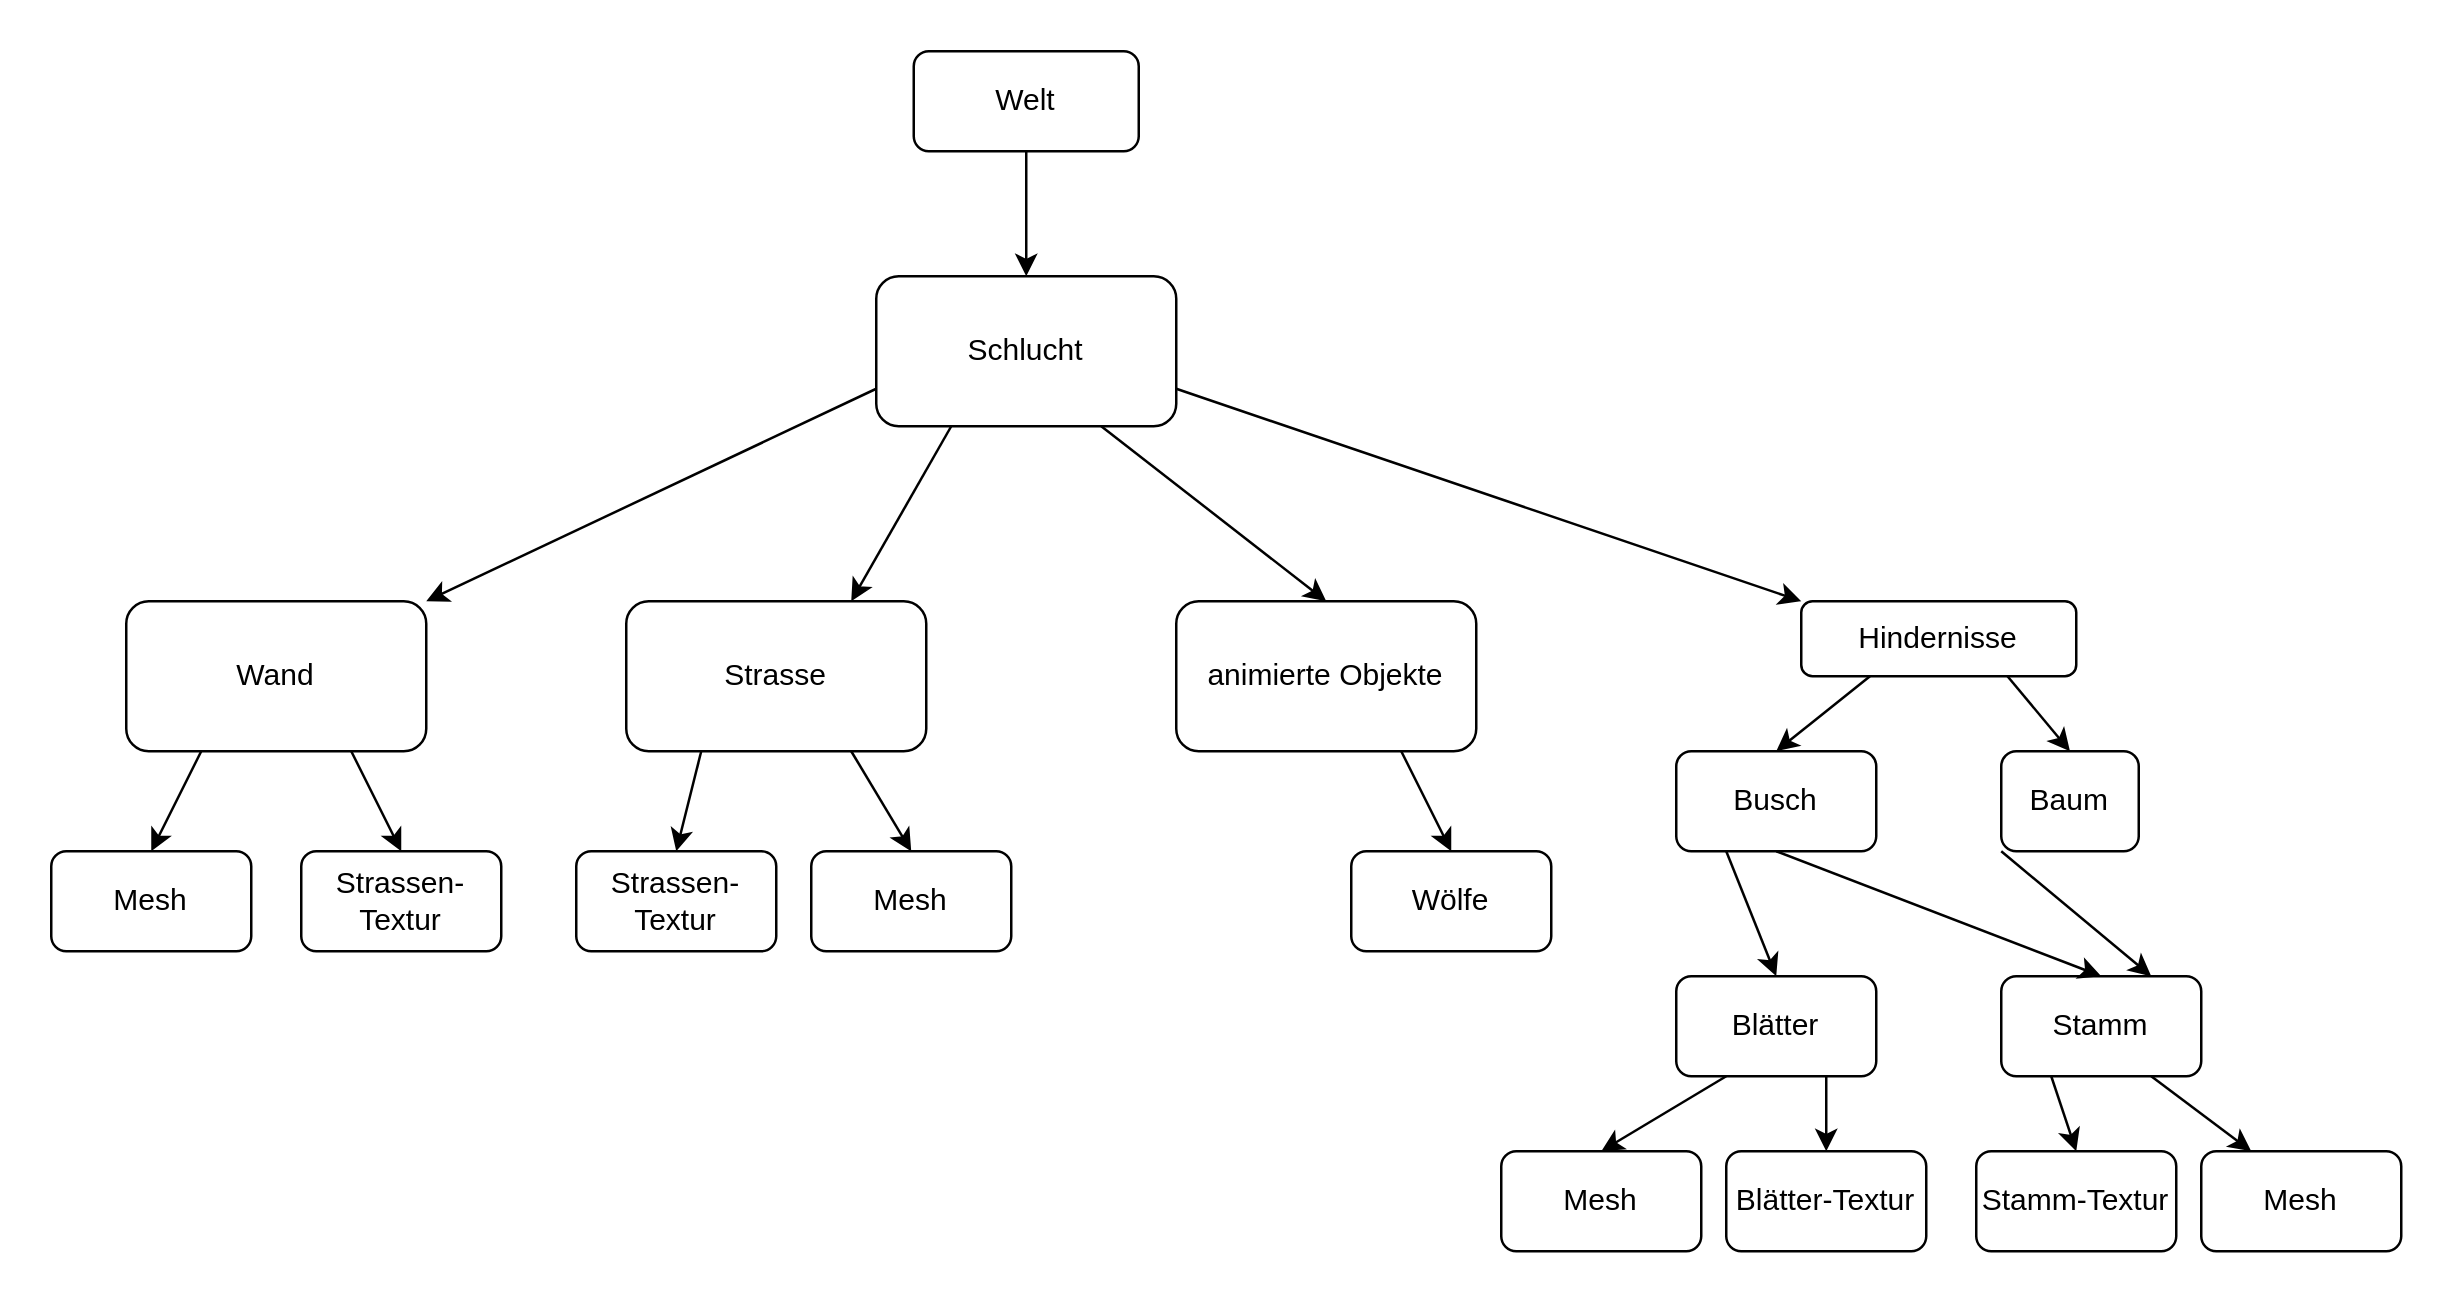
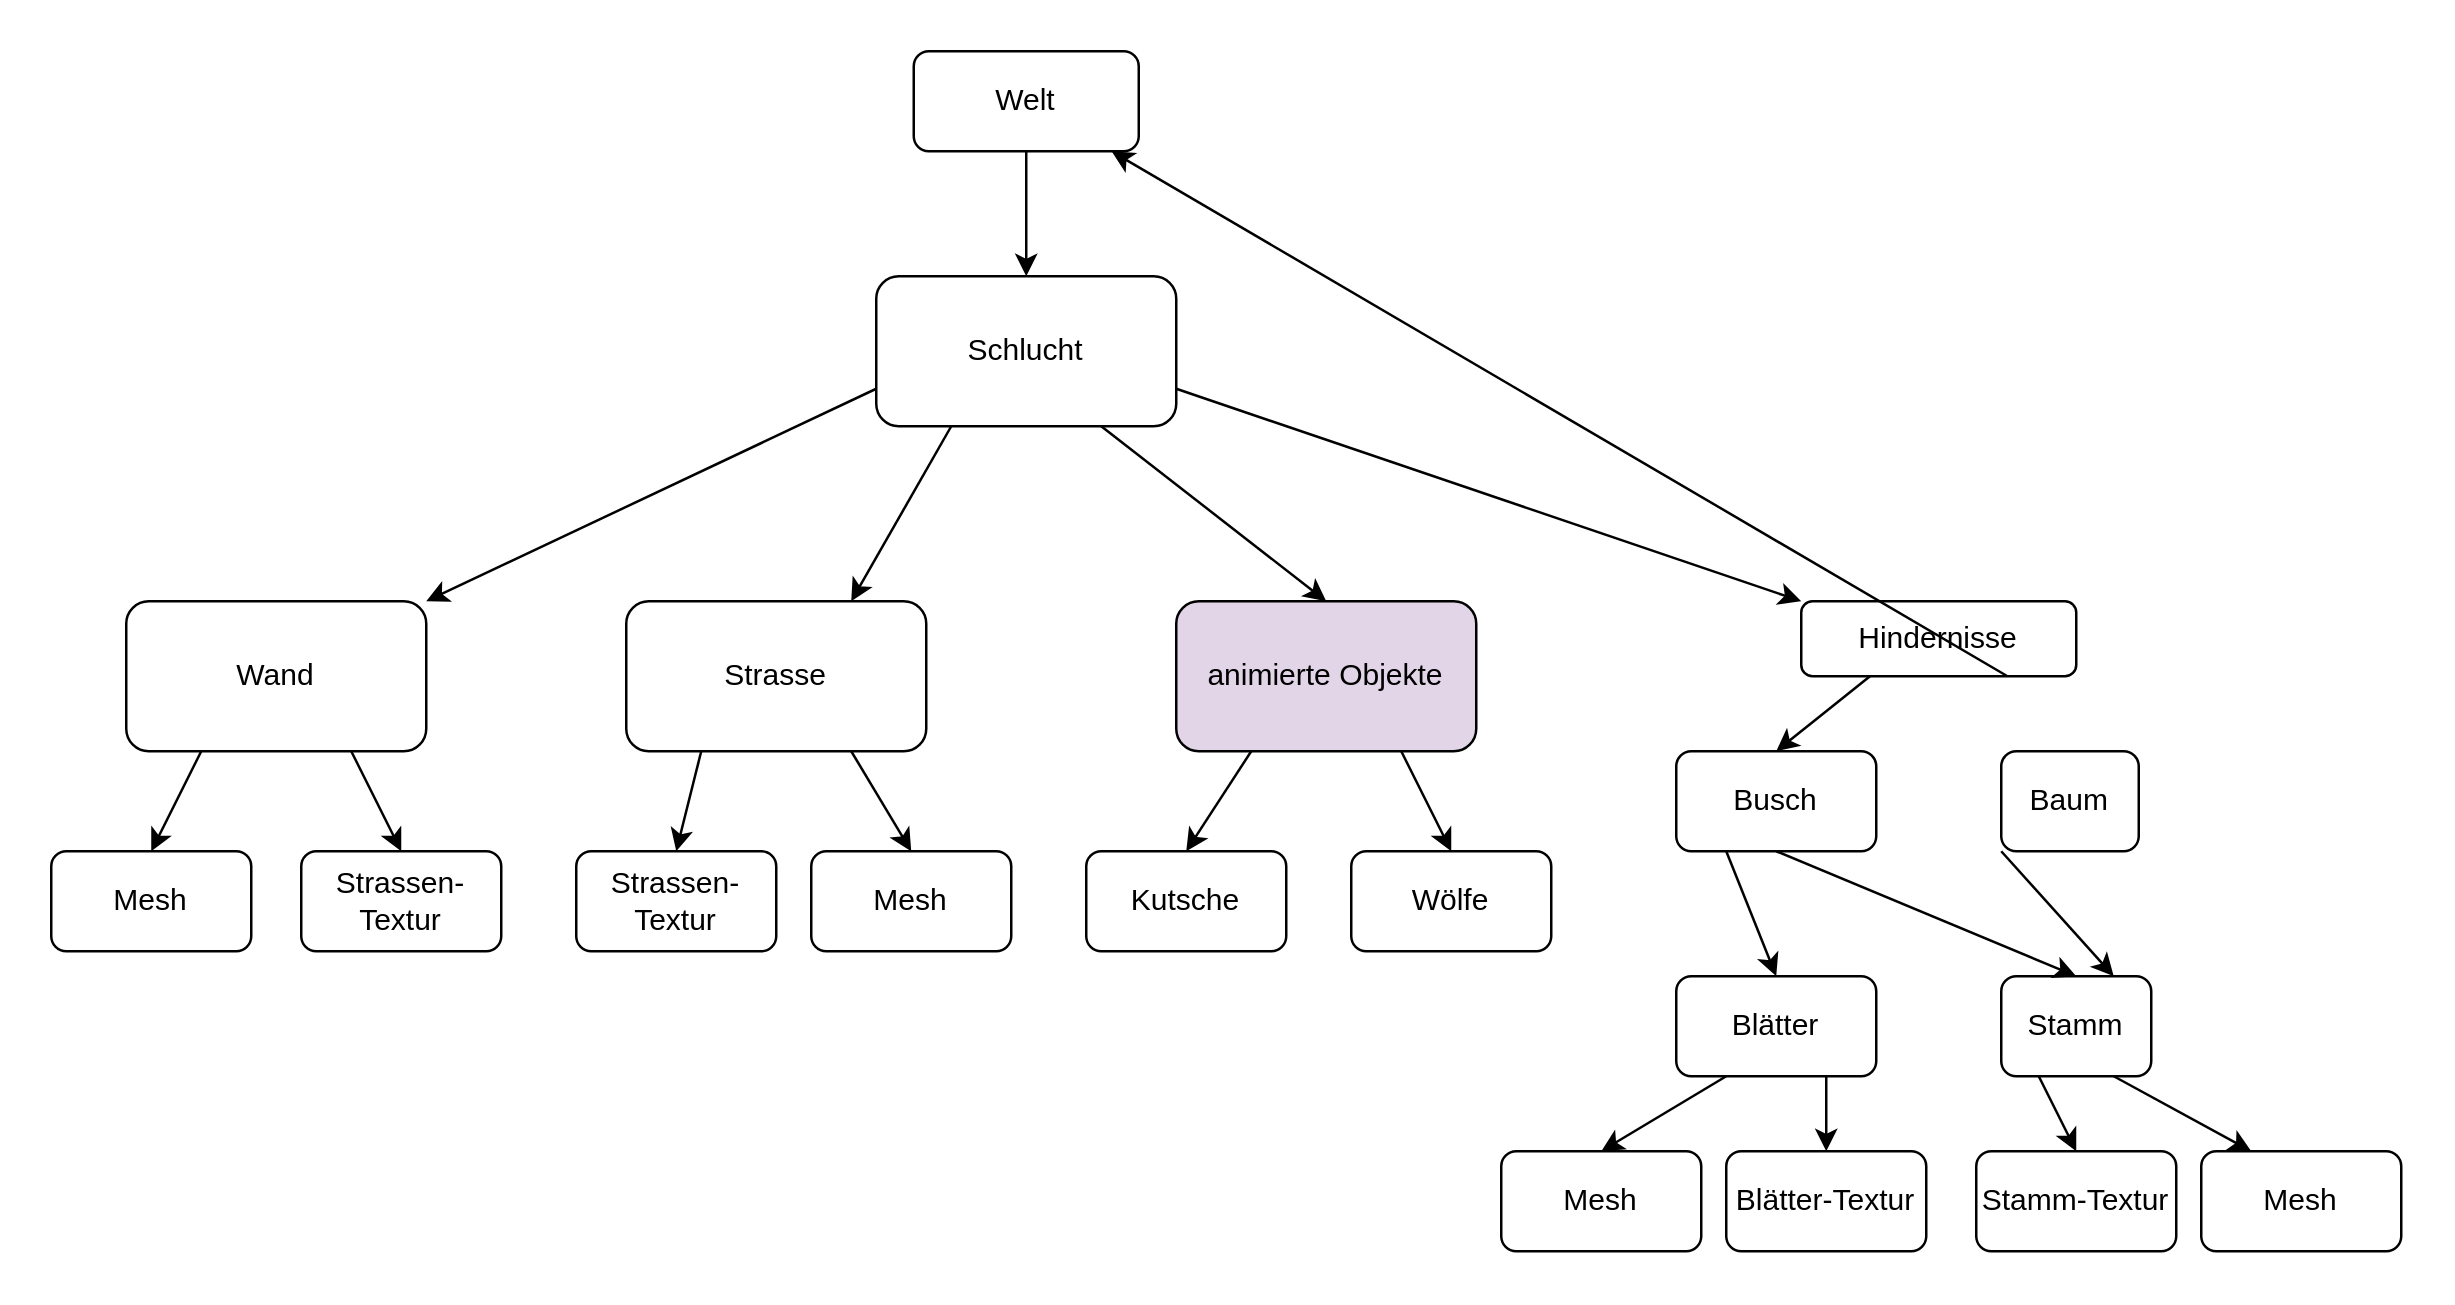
(1326, 676) -> (1326, 676)
(2033, 707) -> (1566, 418)
none -> (1223, 794)
none -> (1186, 901)
(2101, 1026) -> (2076, 1026)
